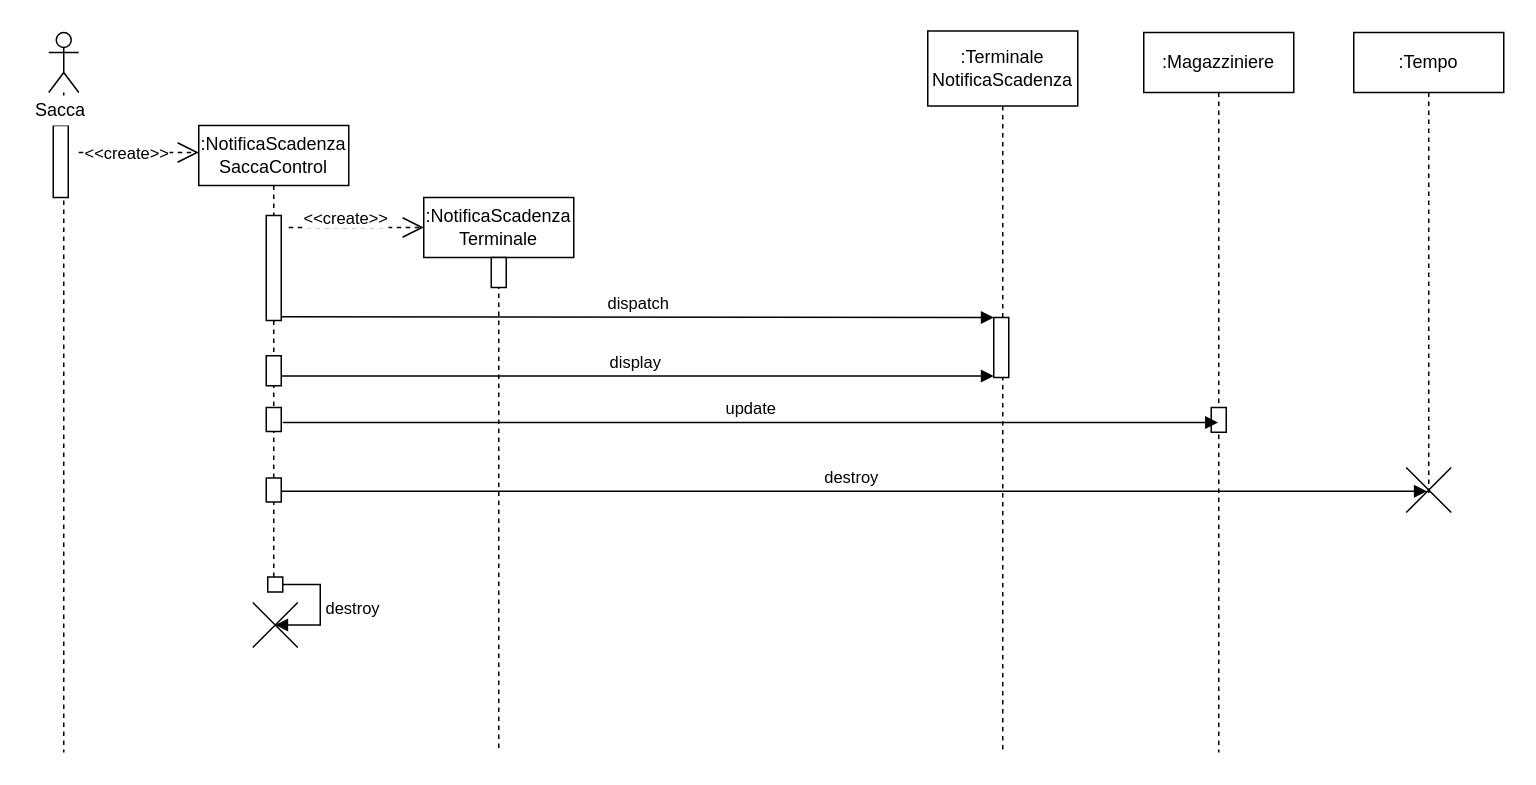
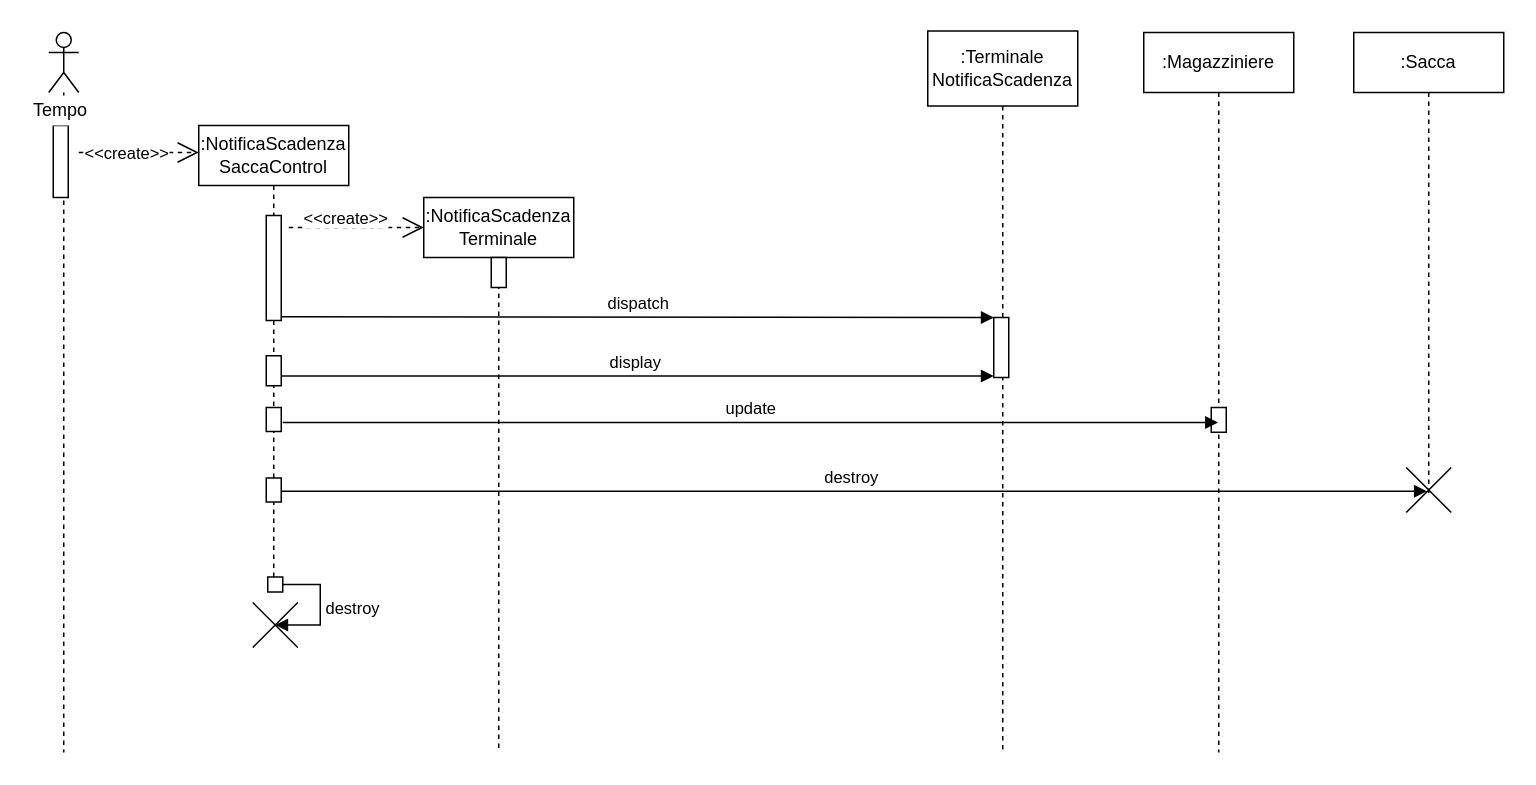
(1429, 62) -> (1429, 62)
(61, 110) -> (61, 110)
